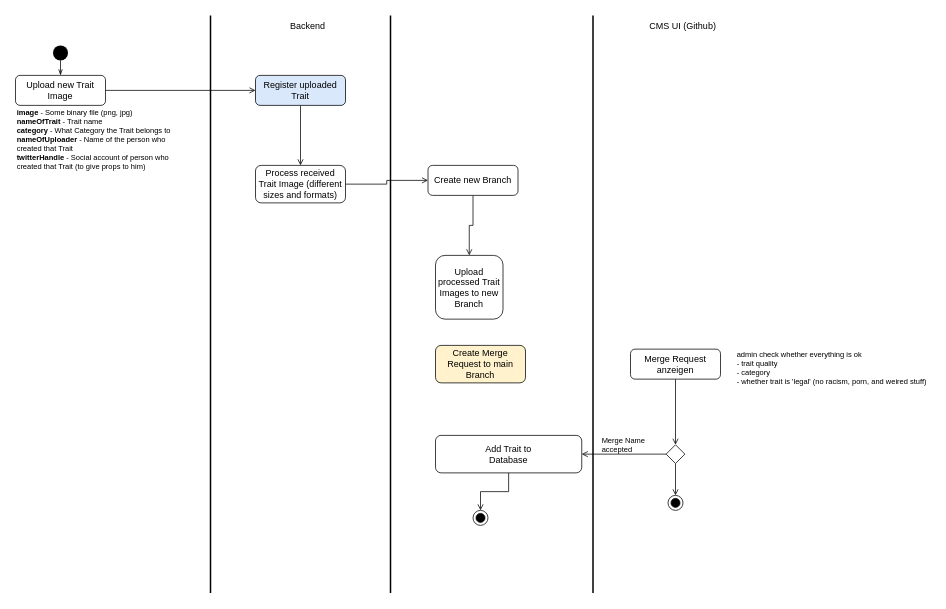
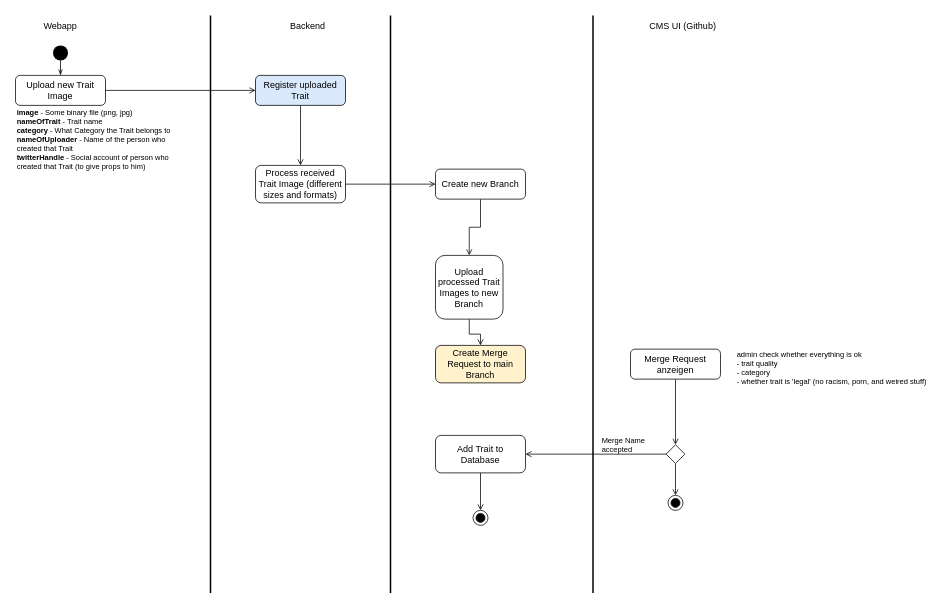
none -> (60, 27)
(473, 180) -> (480, 184)
none -> (471, 334)
(509, 454) -> (480, 454)
